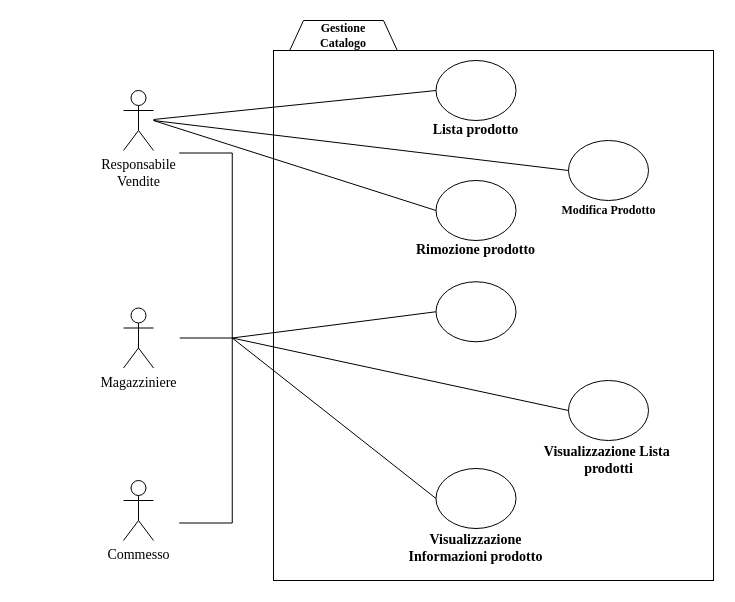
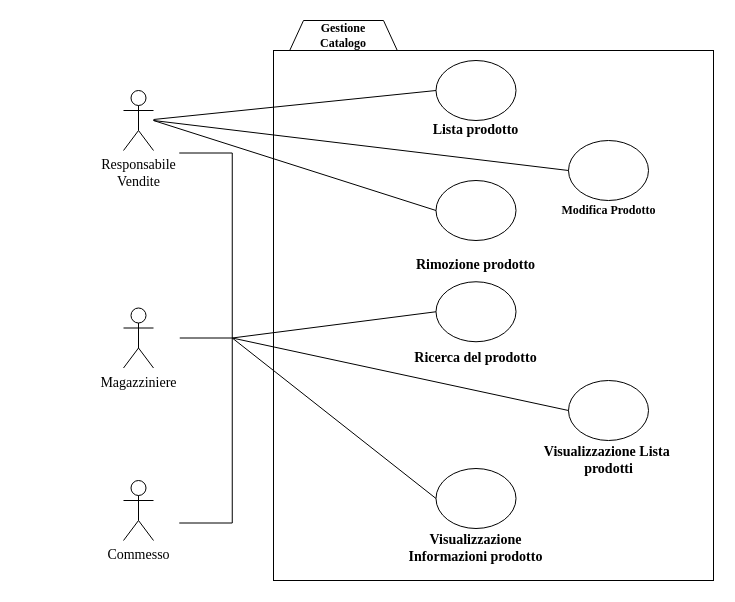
(476, 251) -> (476, 266)
none -> (476, 358)
